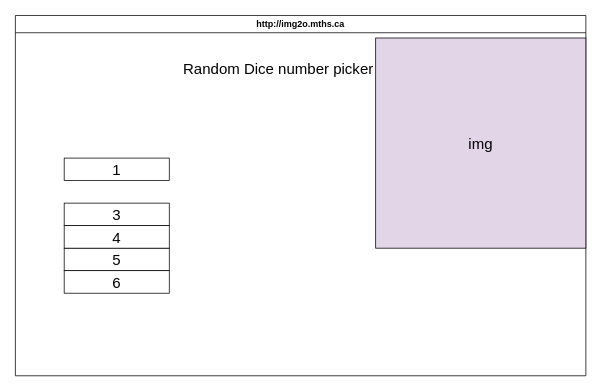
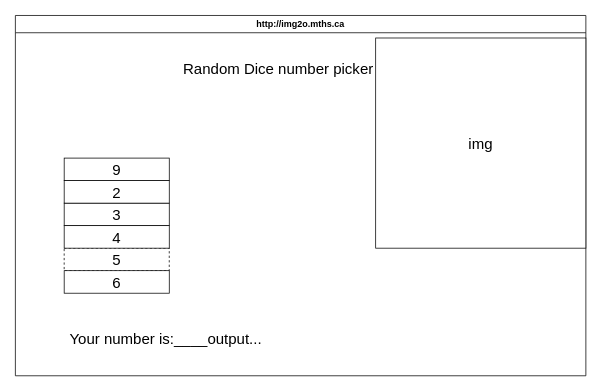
(480, 143) -> (480, 143)
(117, 169) -> (117, 169)
none -> (117, 192)
(117, 259) -> (117, 259)
none -> (165, 338)
